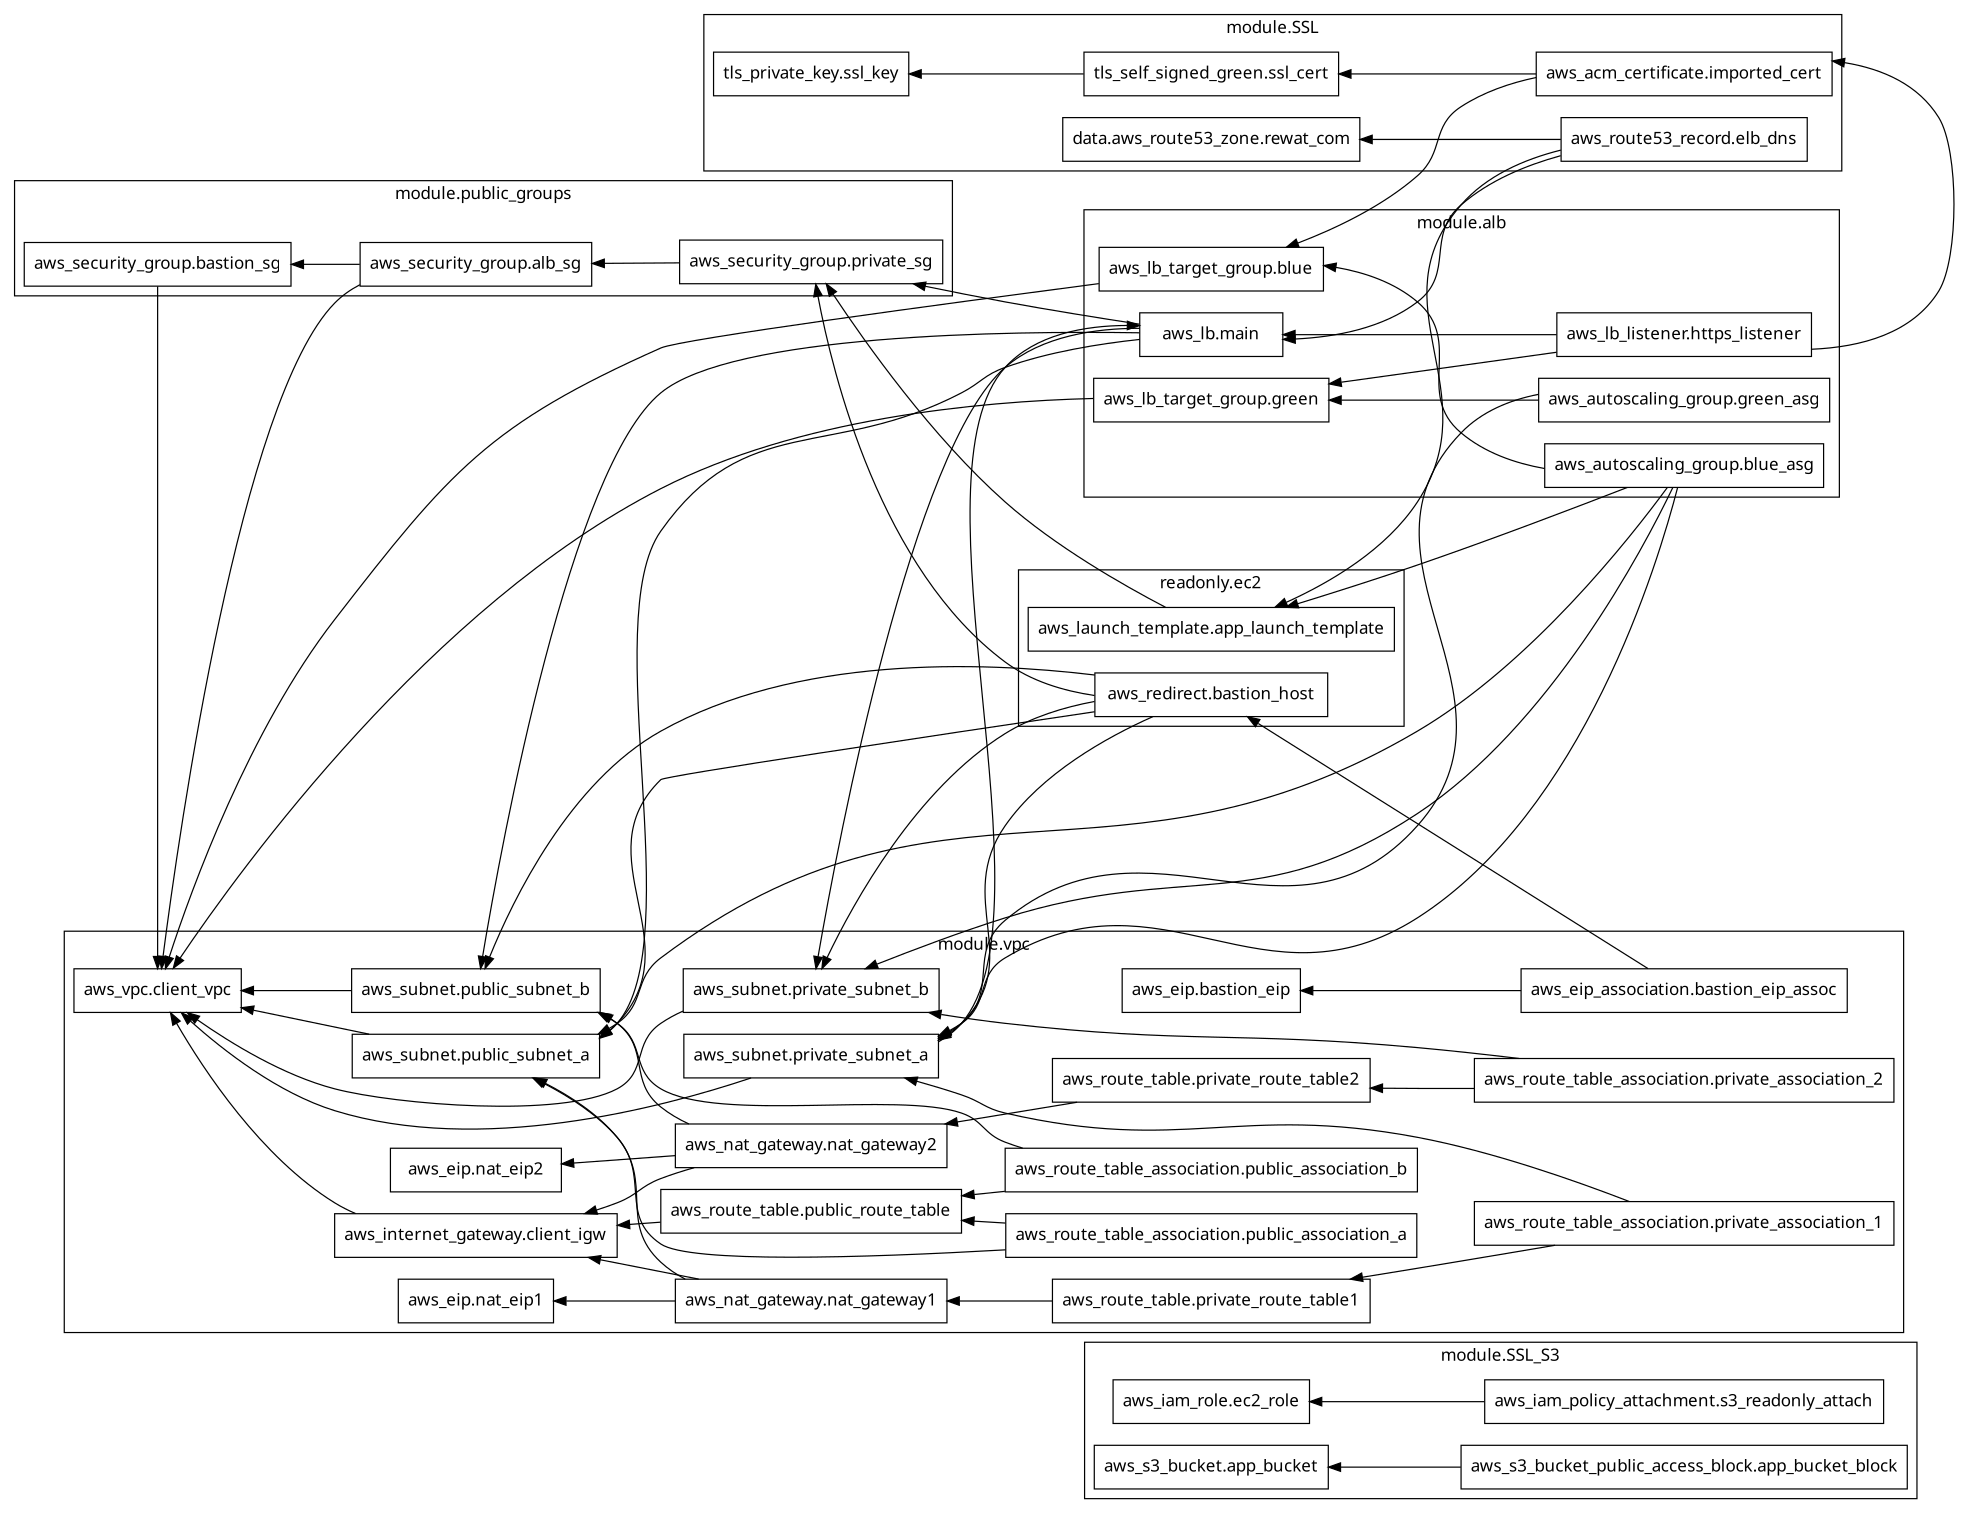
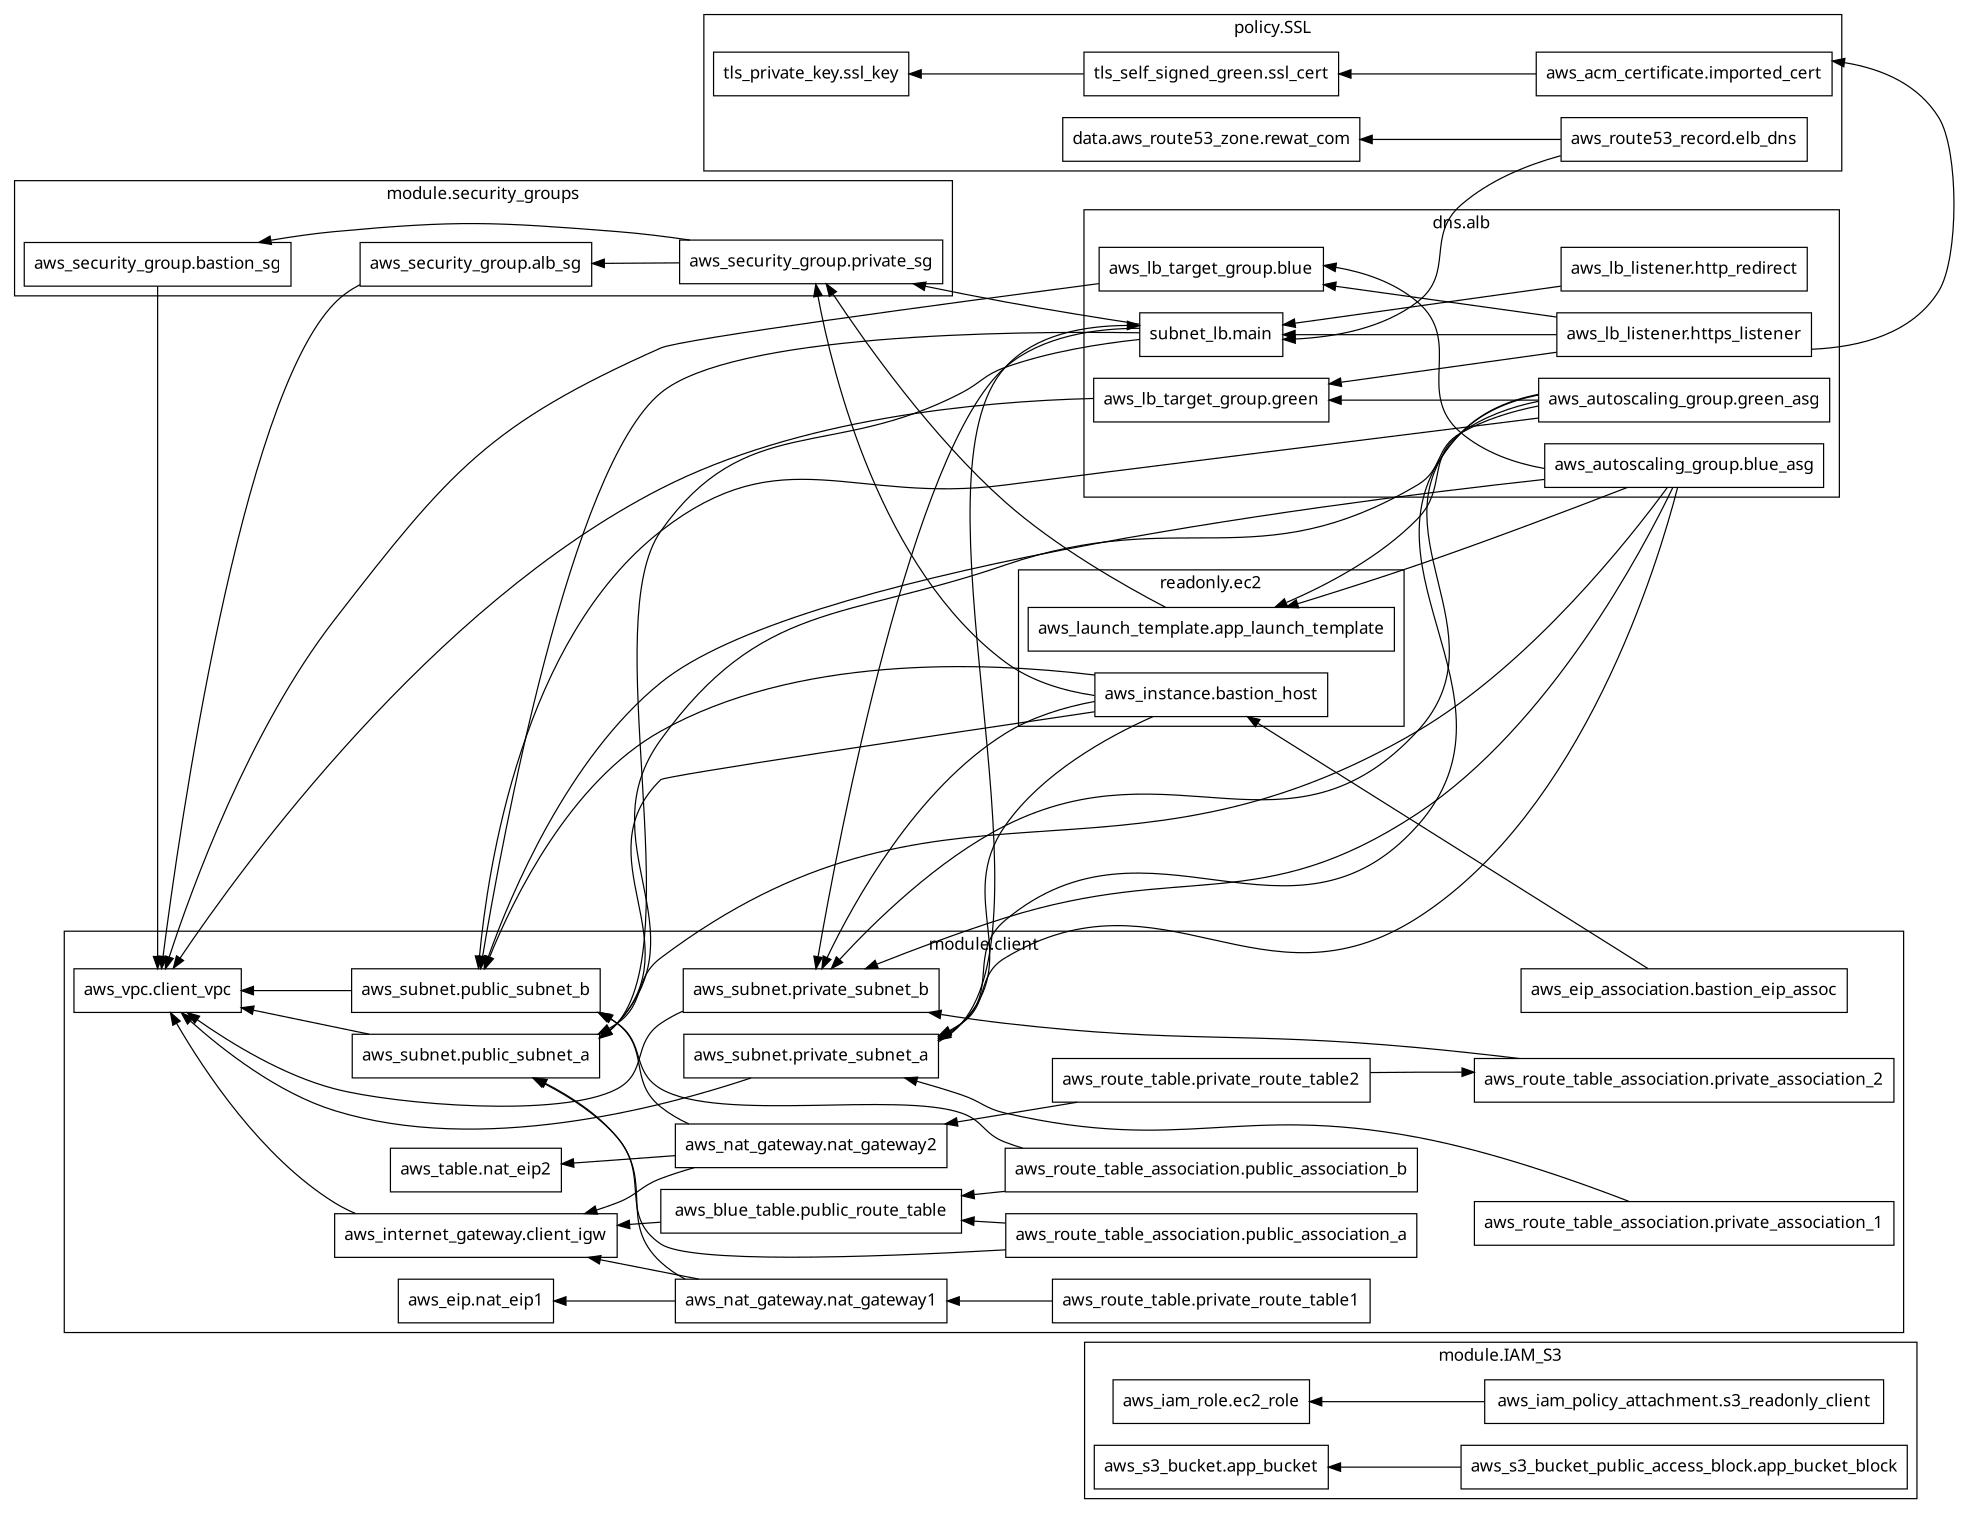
(1273, 28) -> (1273, 28)
(1430, 160) -> (1479, 306)
(483, 195) -> (483, 195)
(1462, 224) -> (1462, 224)
(332, 264) -> (480, 224)
none -> (1684, 269)
(1211, 335) -> (1211, 335)
(1441, 436) -> (1409, 527)
none -> (859, 483)
none -> (943, 584)
none -> (873, 595)
(1211, 695) -> (1211, 695)
none -> (1314, 794)
(984, 945) -> (984, 945)
(1211, 991) -> none
(1428, 1088) -> (1416, 1072)
(476, 1170) -> (476, 1170)
(811, 1211) -> (811, 1211)
(1459, 1261) -> none
(1501, 1356) -> (1501, 1356)
(1684, 1402) -> (1684, 1402)
